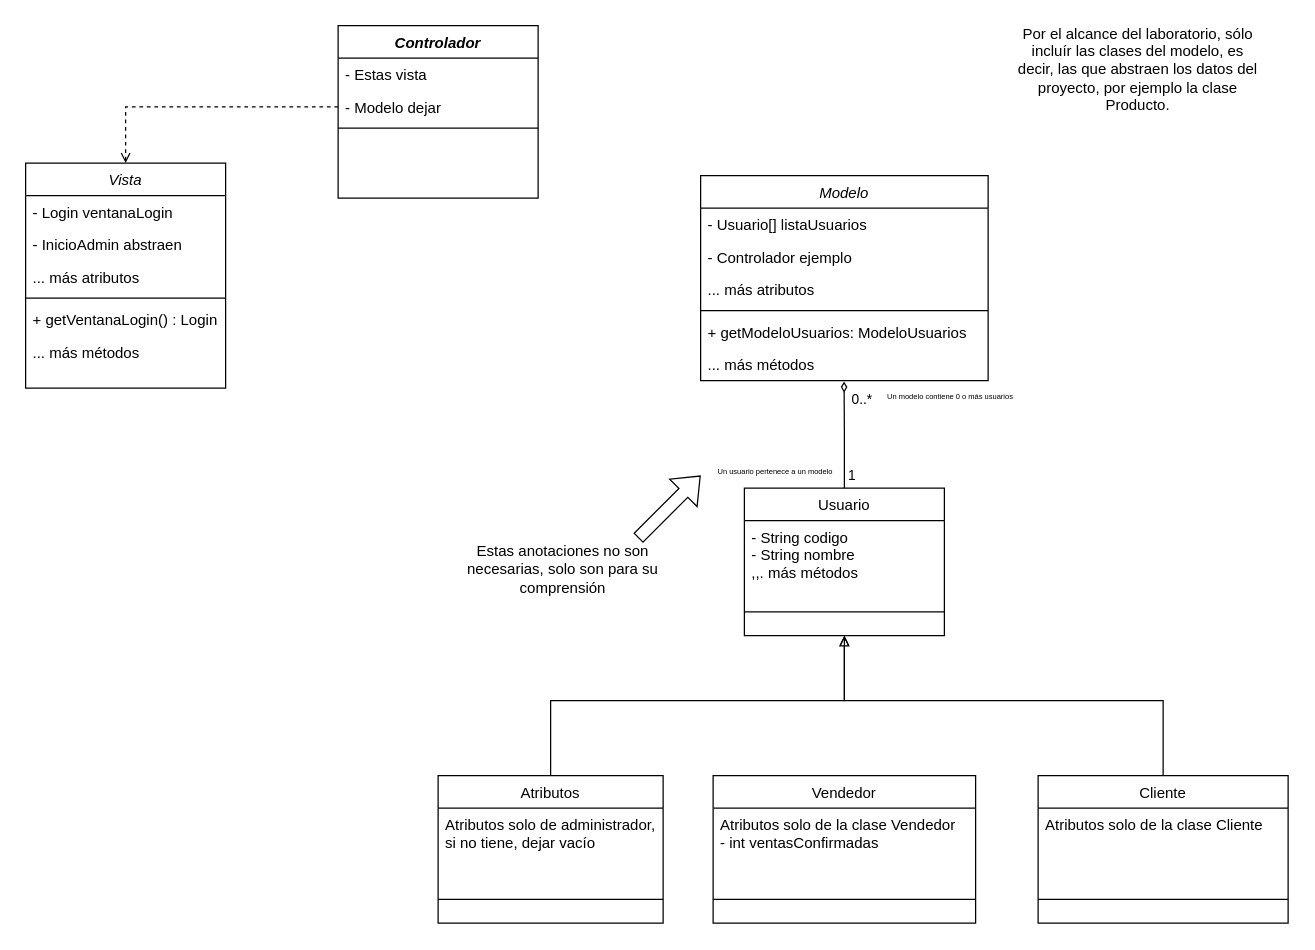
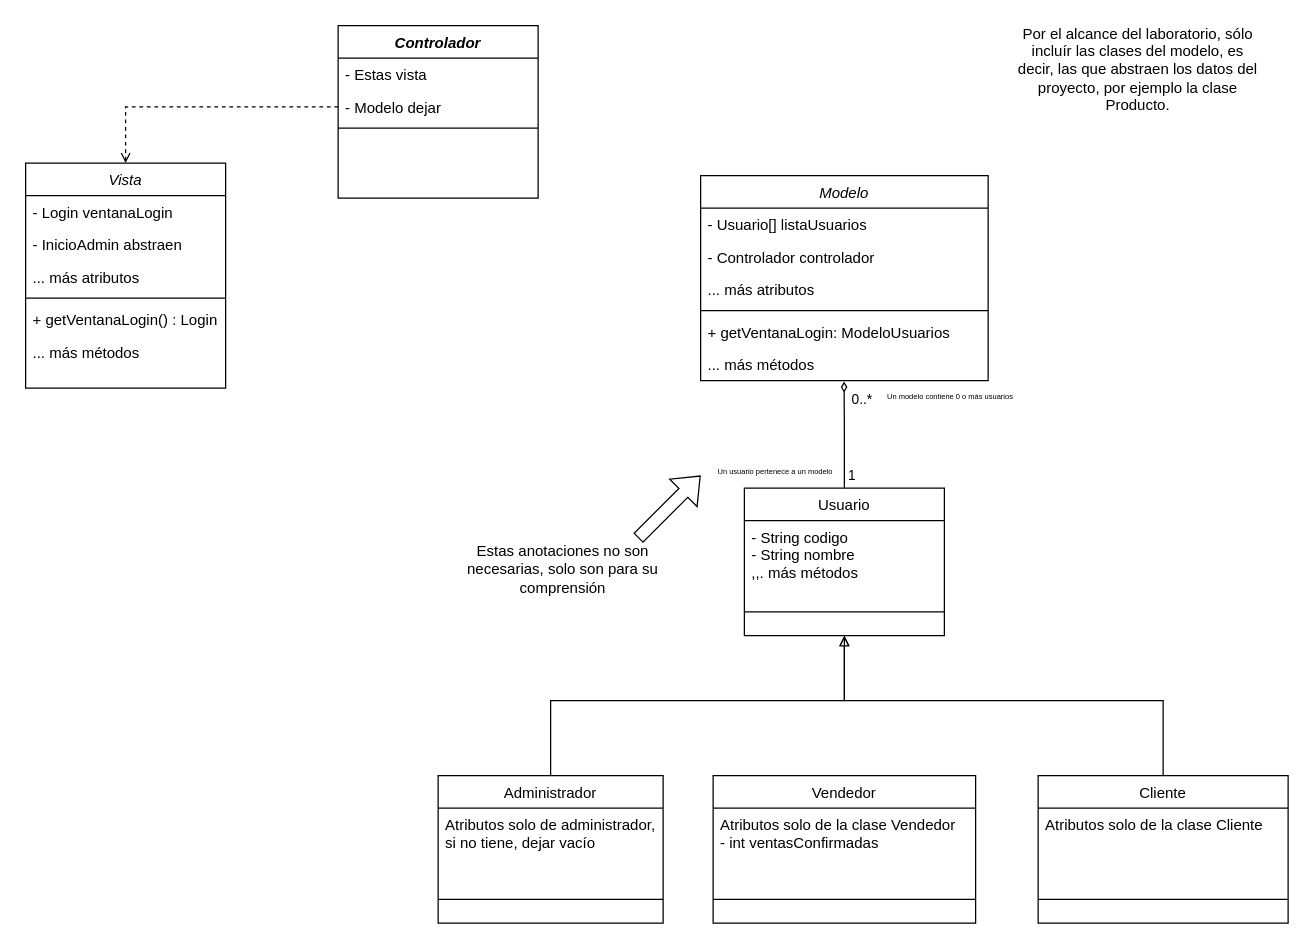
(788, 258) -> (805, 258)
(841, 333) -> (834, 333)
(550, 793) -> (550, 793)
